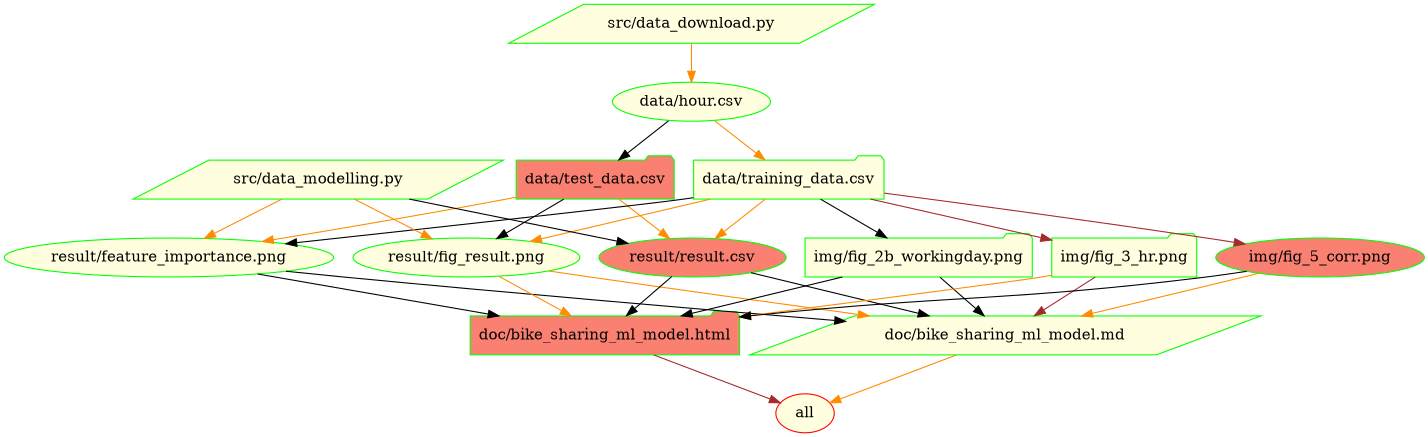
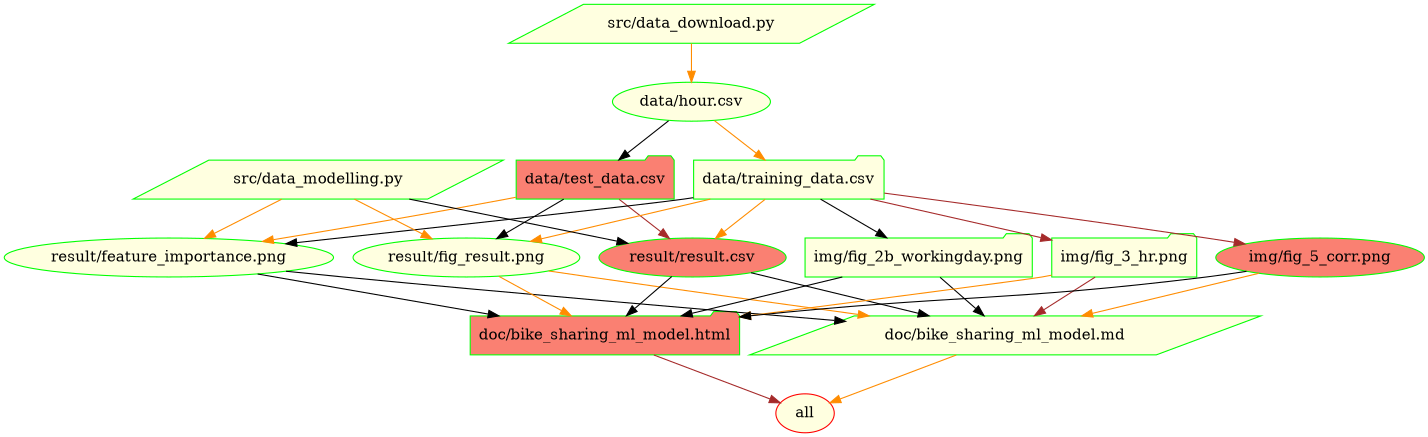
(647, 221) -> (647, 221)
